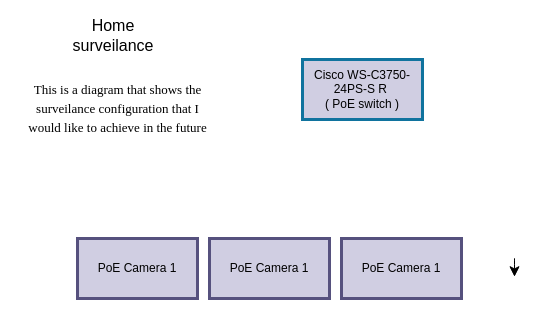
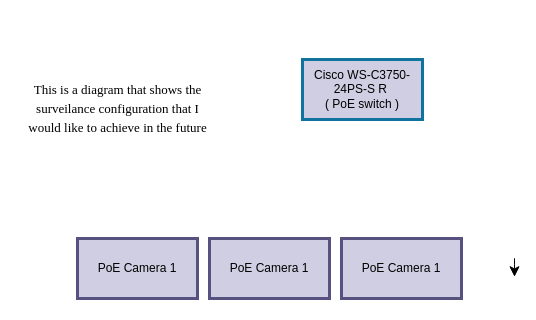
(114, 36) -> none
